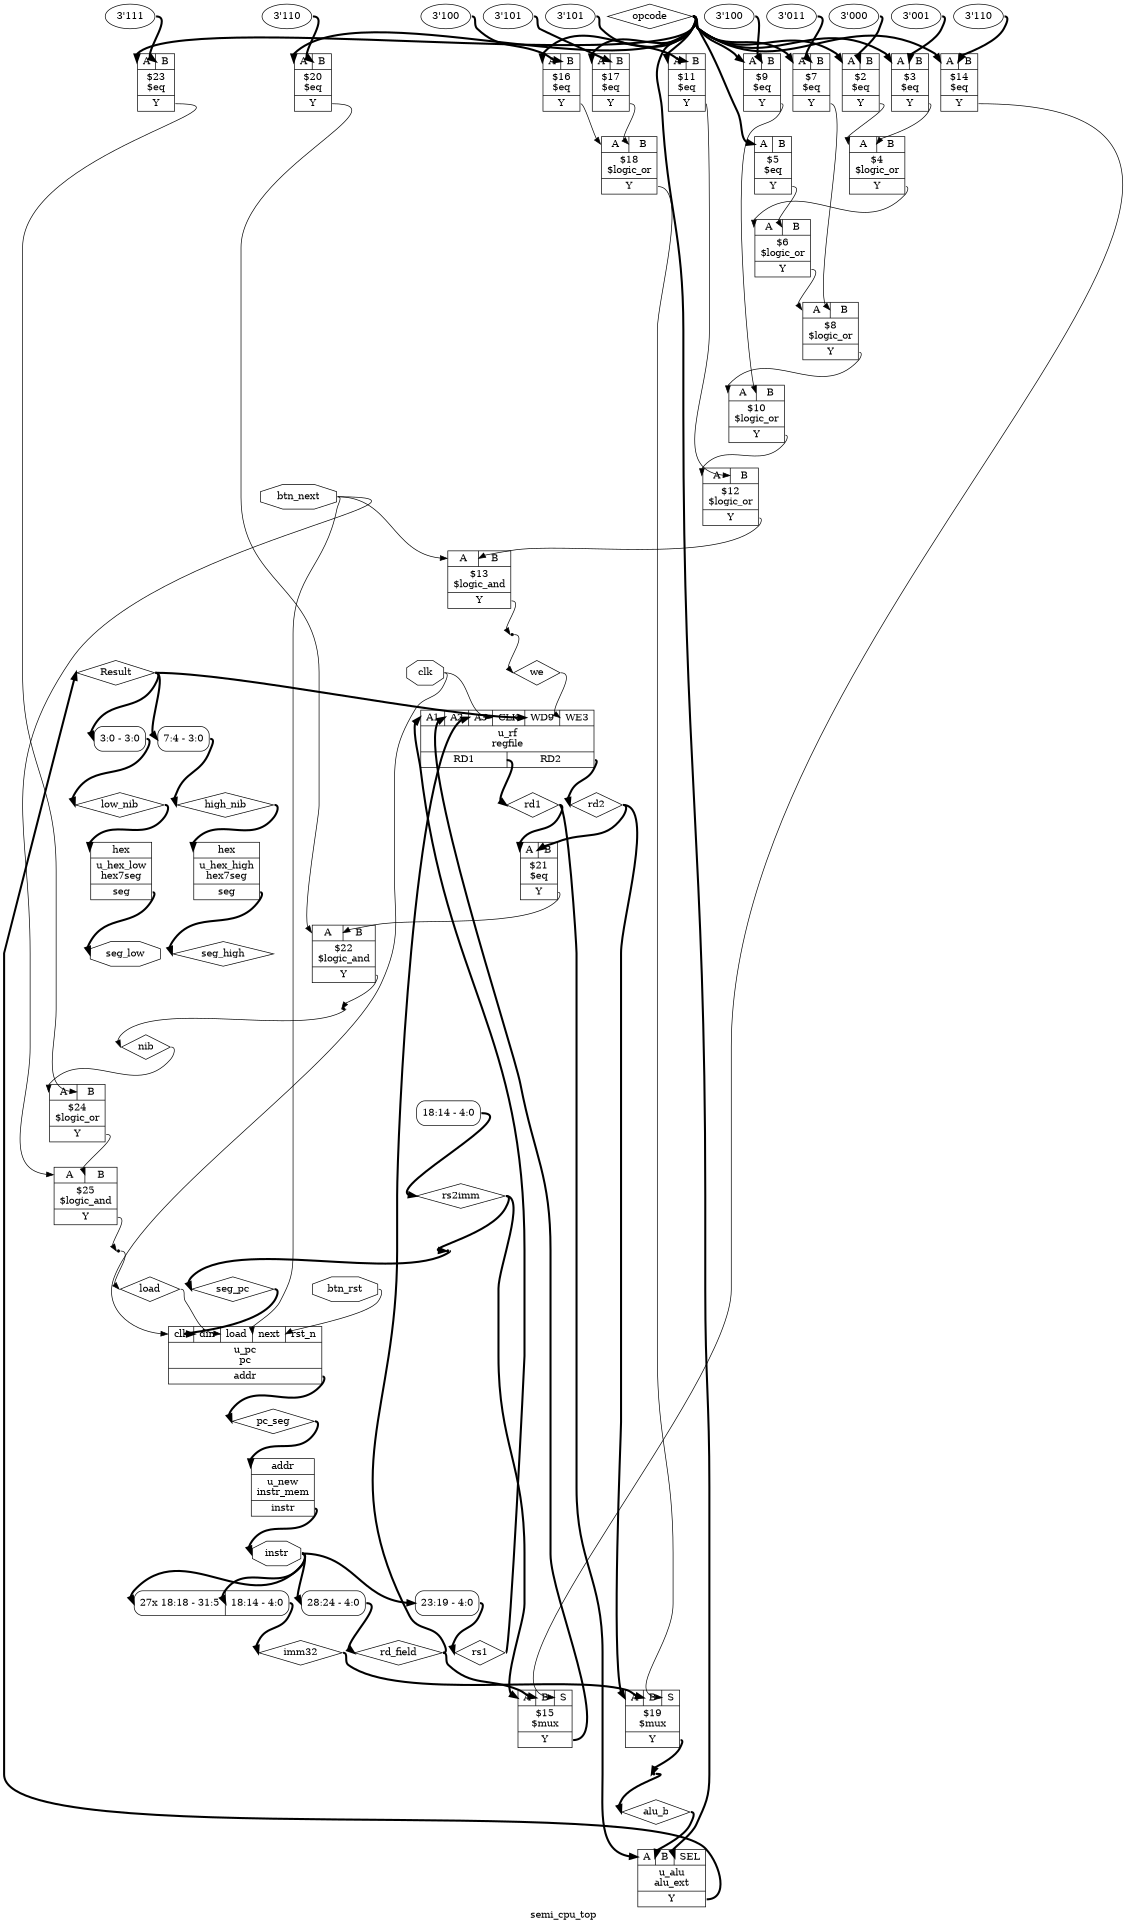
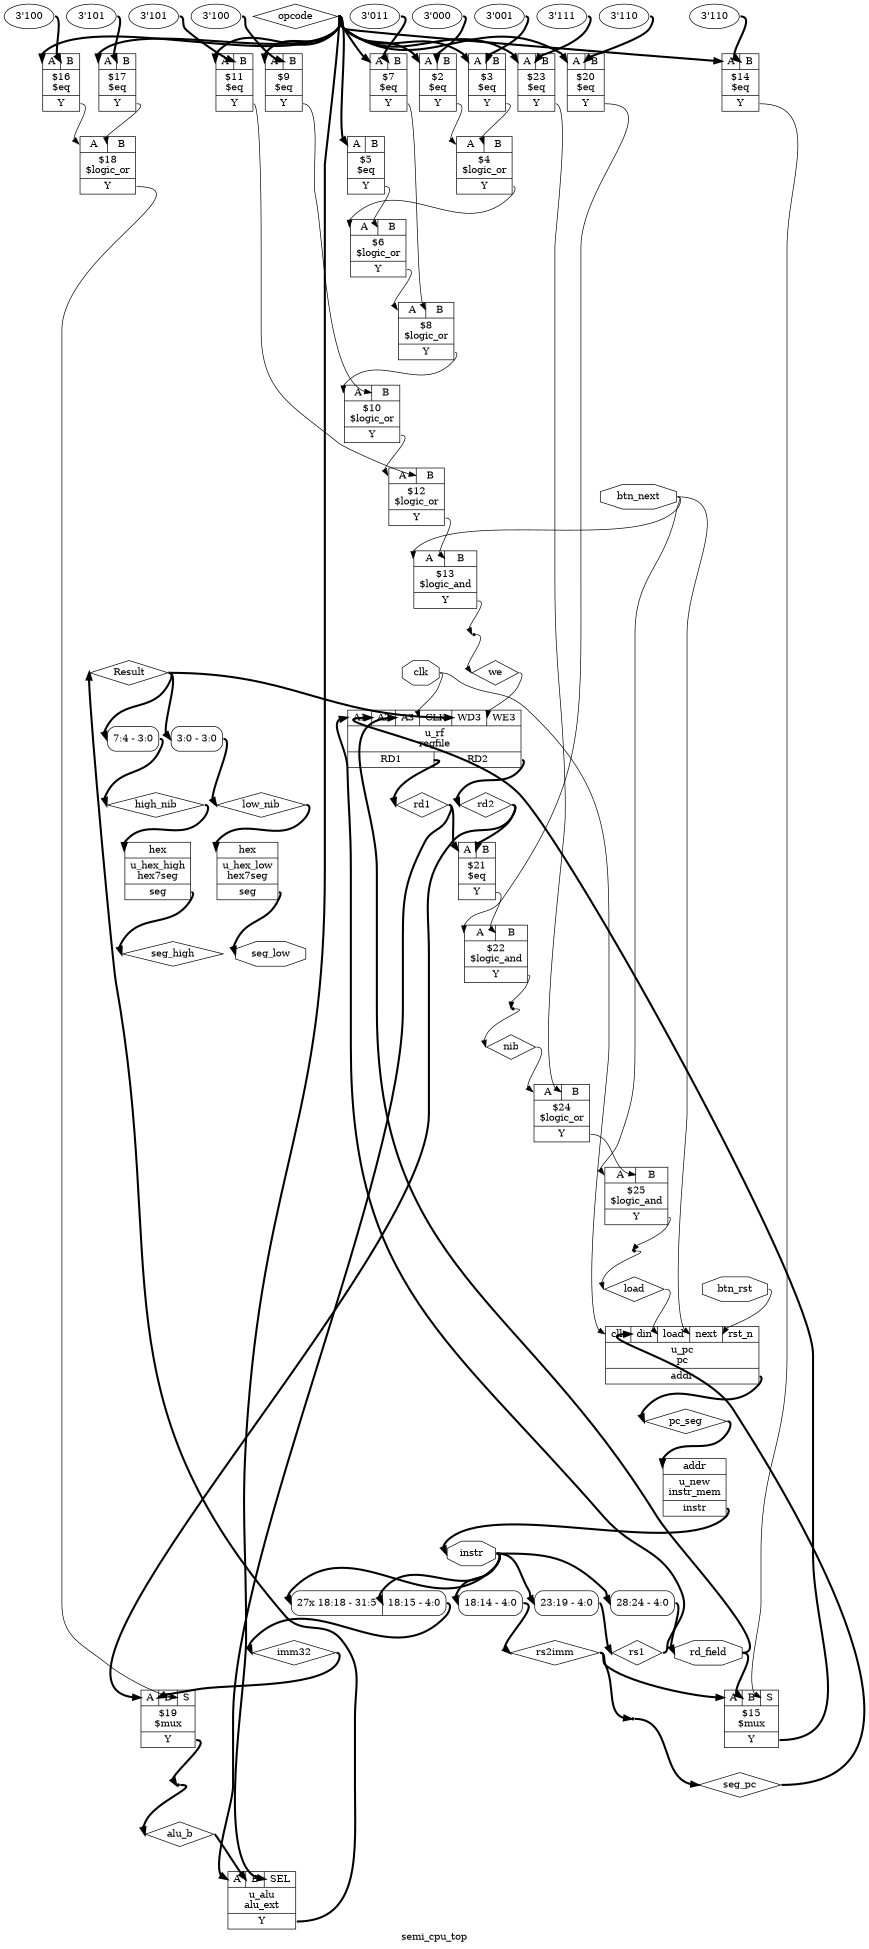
(542, 718) -> (469, 718)
none -> (481, 1577)
(257, 1603) -> (414, 1603)
(399, 1653) -> (708, 1653)
